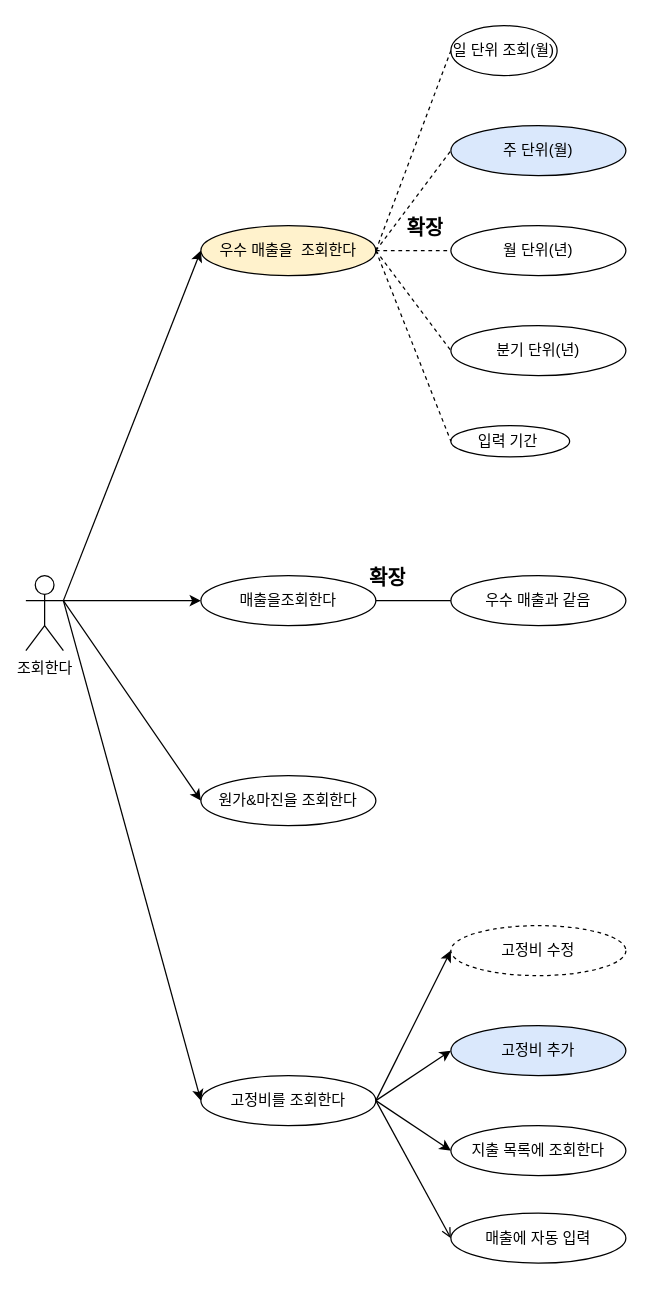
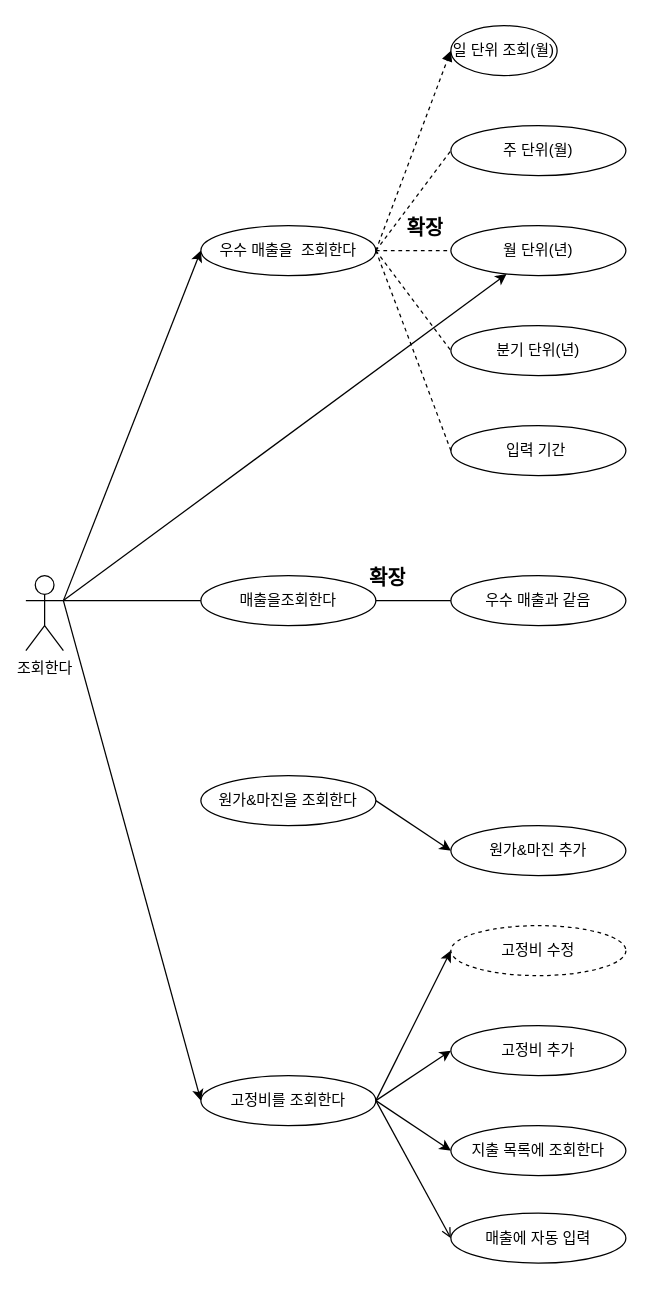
(448, 57) -> (447, 61)
(538, 151) -> (538, 151)
(288, 251) -> (288, 251)
(510, 441) -> (538, 451)
(191, 601) -> (194, 601)
(132, 701) -> (283, 438)
none -> (410, 823)
none -> (538, 851)
(538, 1051) -> (538, 1051)
